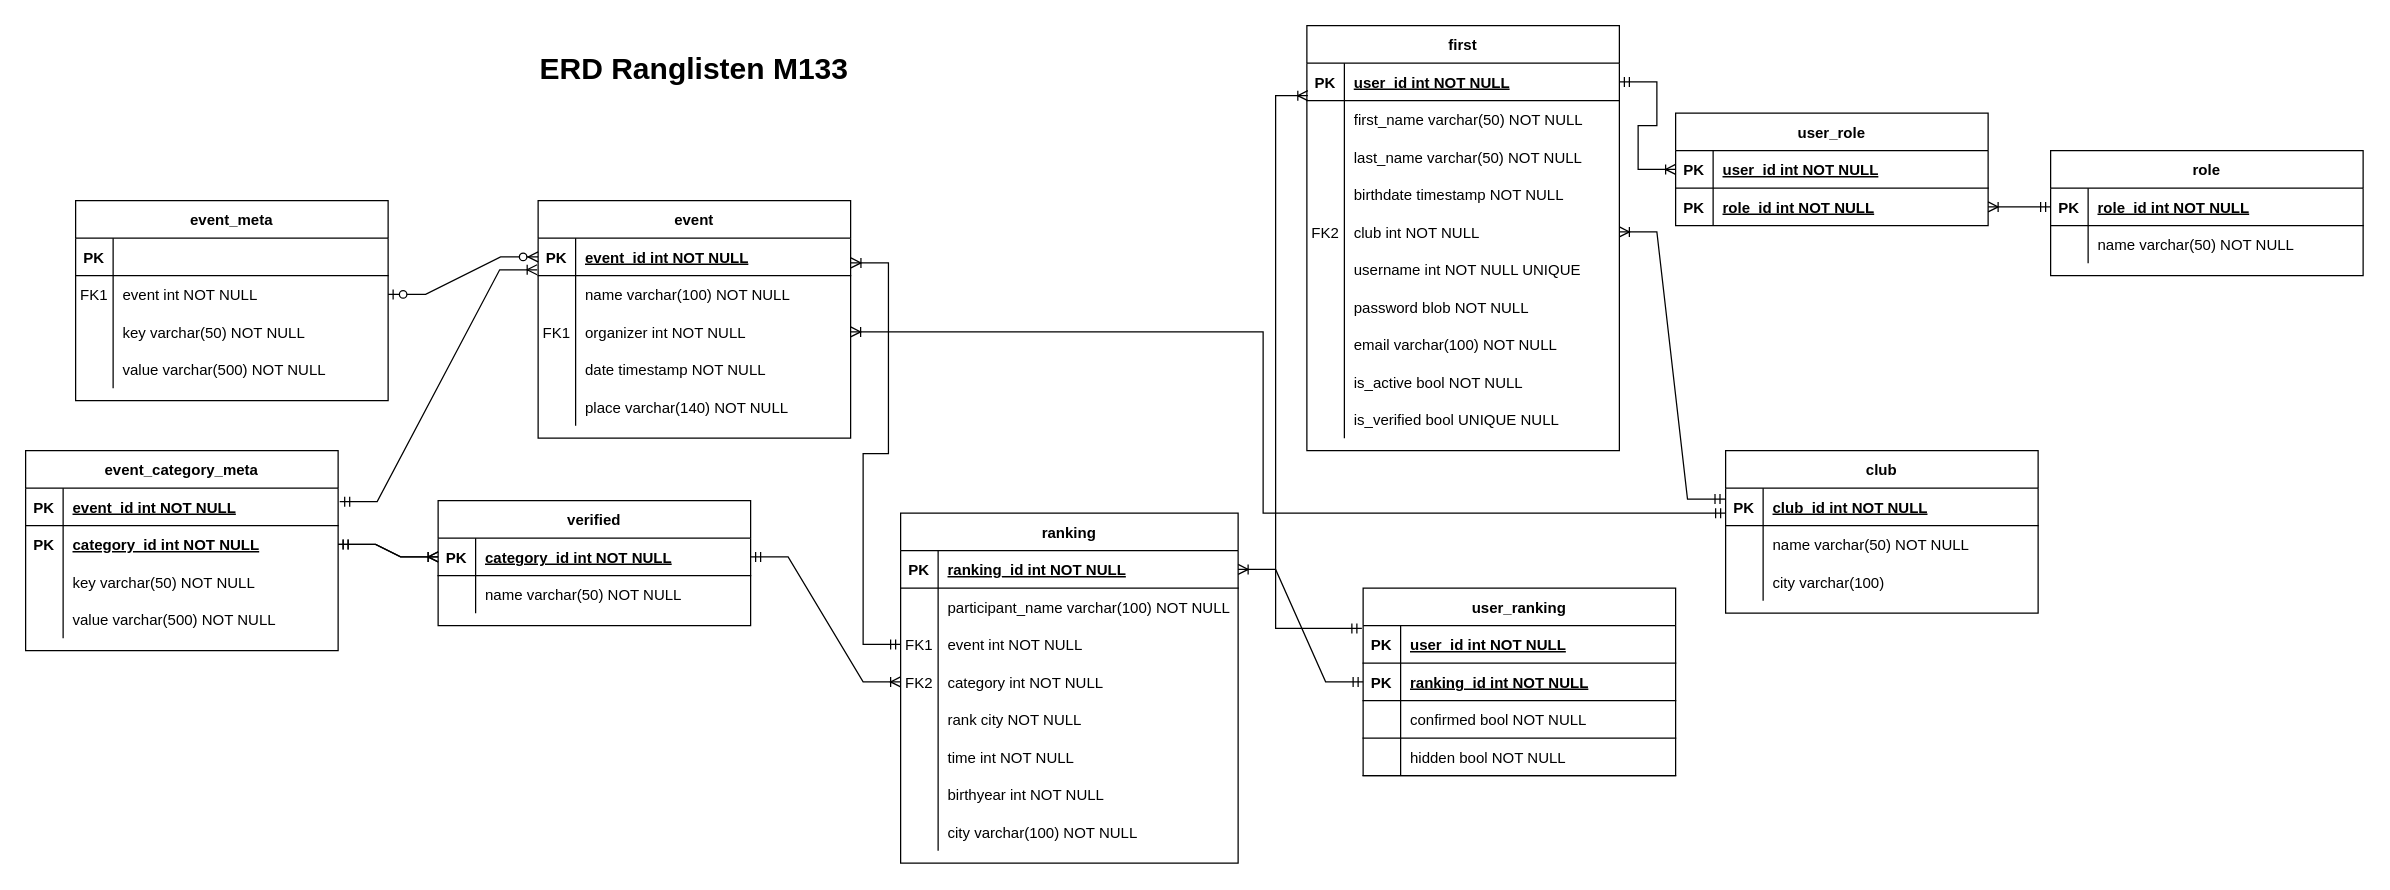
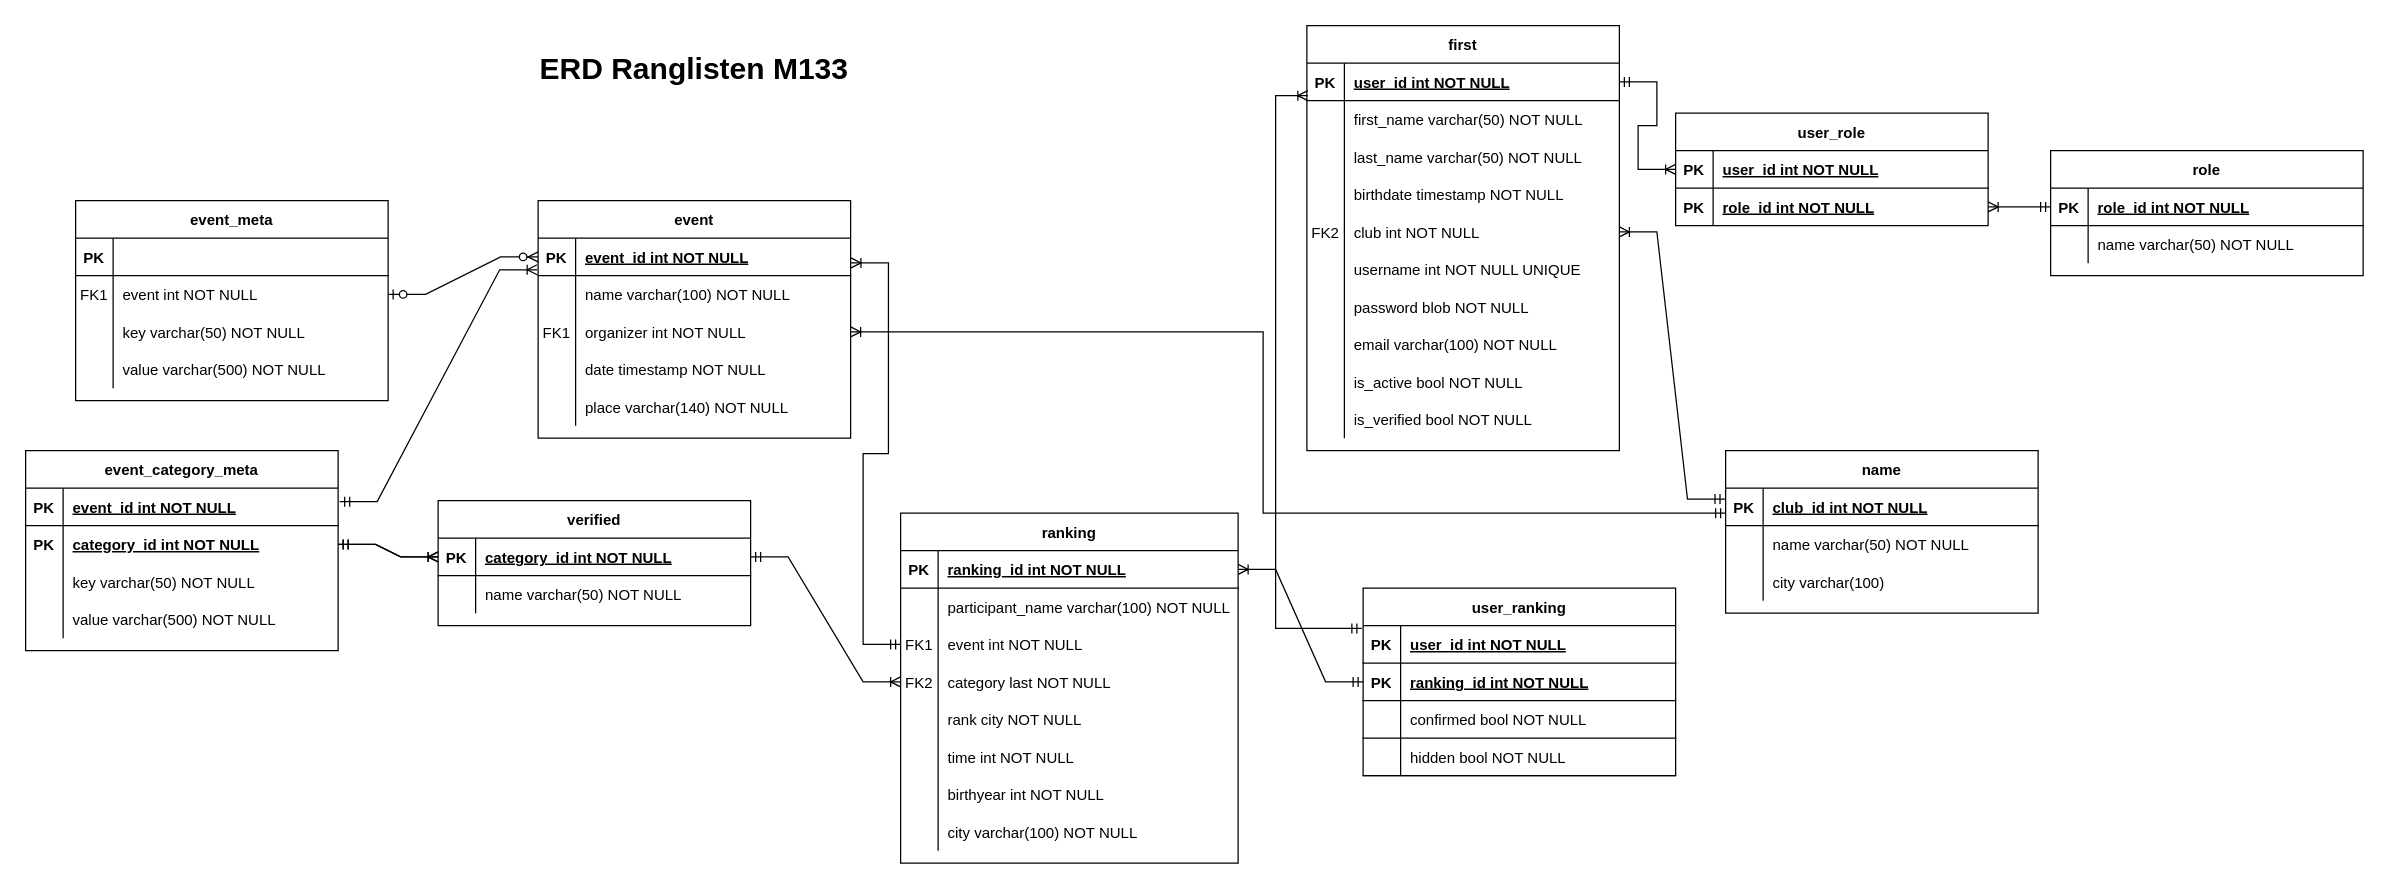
(1458, 420) -> (1445, 420)
(1881, 470) -> (1881, 470)
(1028, 683) -> (1032, 683)
